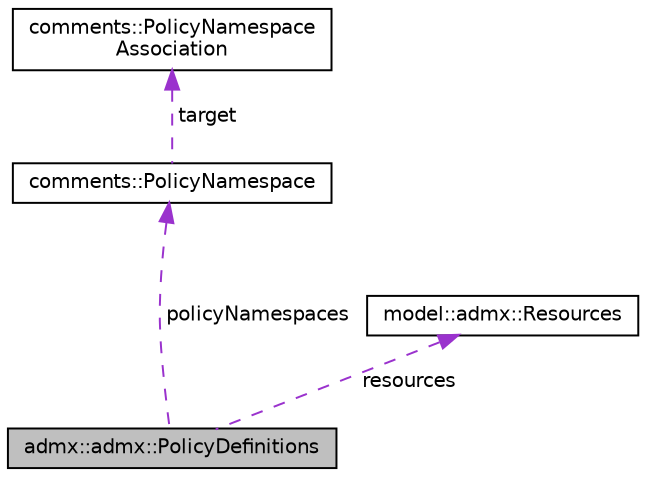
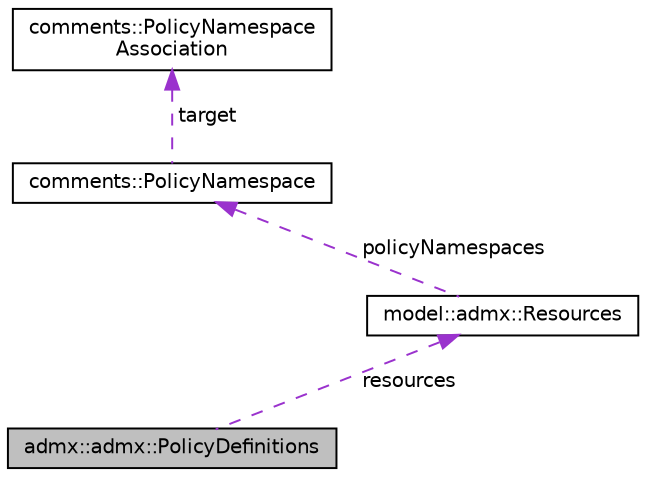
(160, 326) -> (347, 253)
